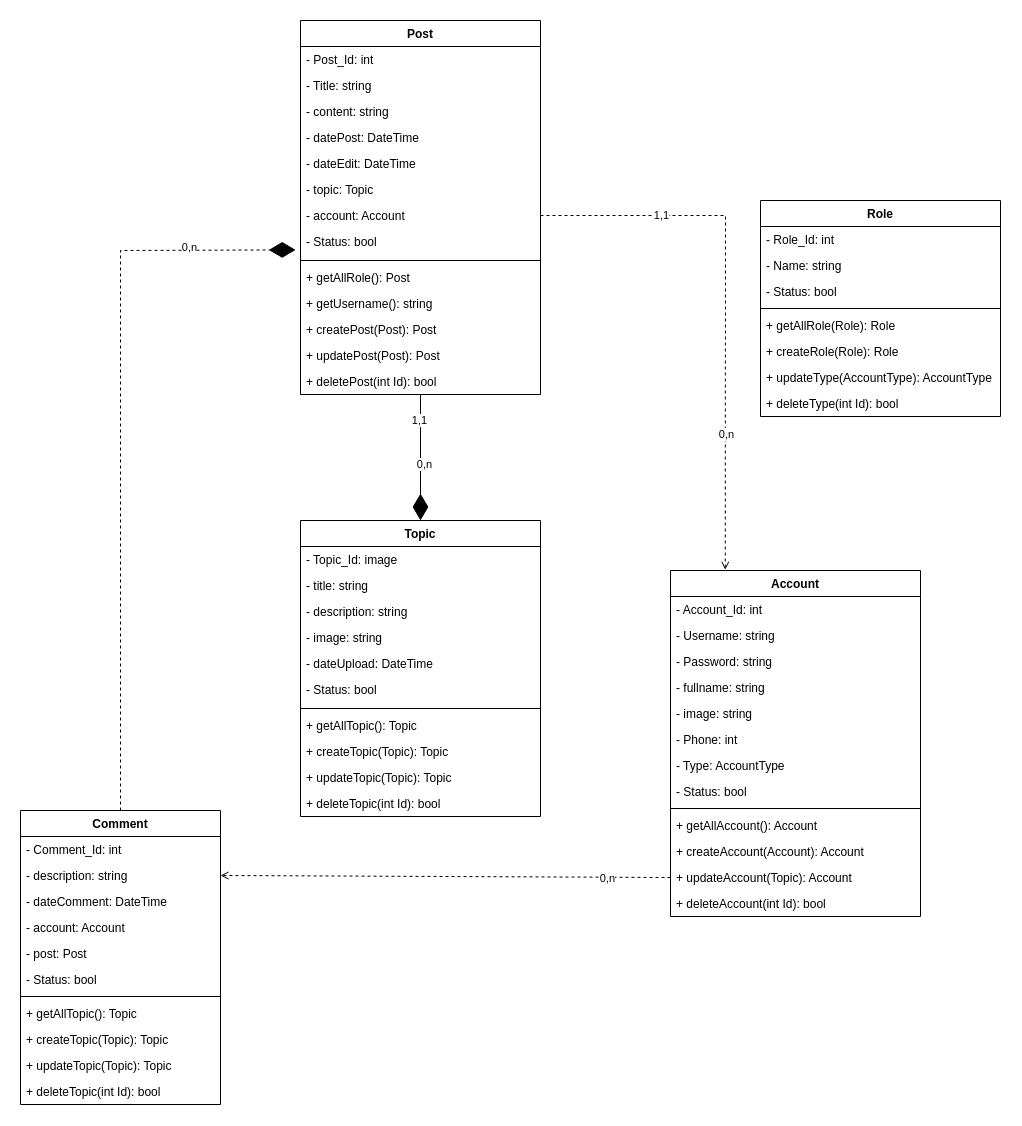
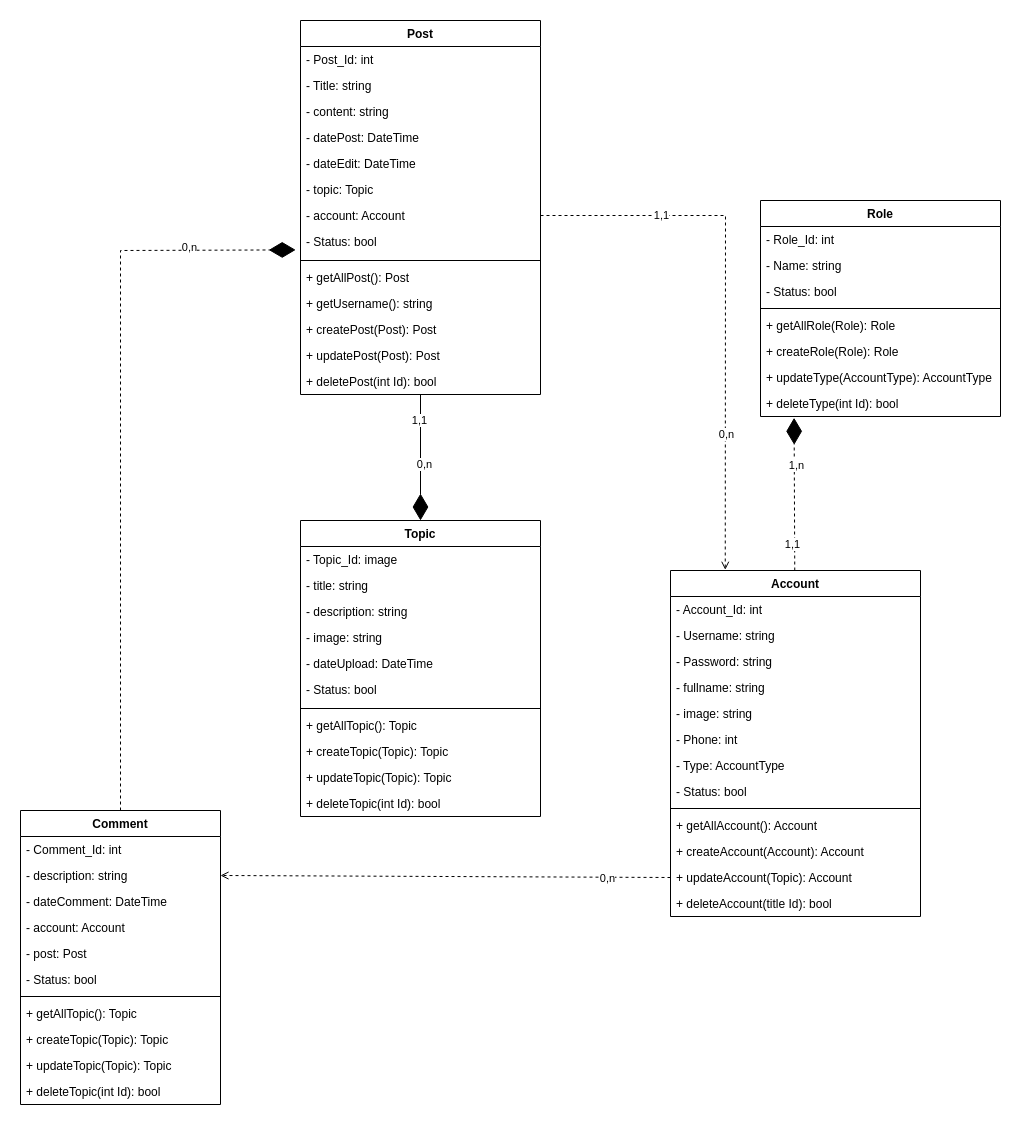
(364, 278) -> (365, 278)
none -> (795, 518)
(763, 904) -> (768, 904)
